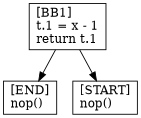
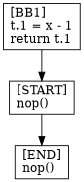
(49, 61) -> (42, 125)
